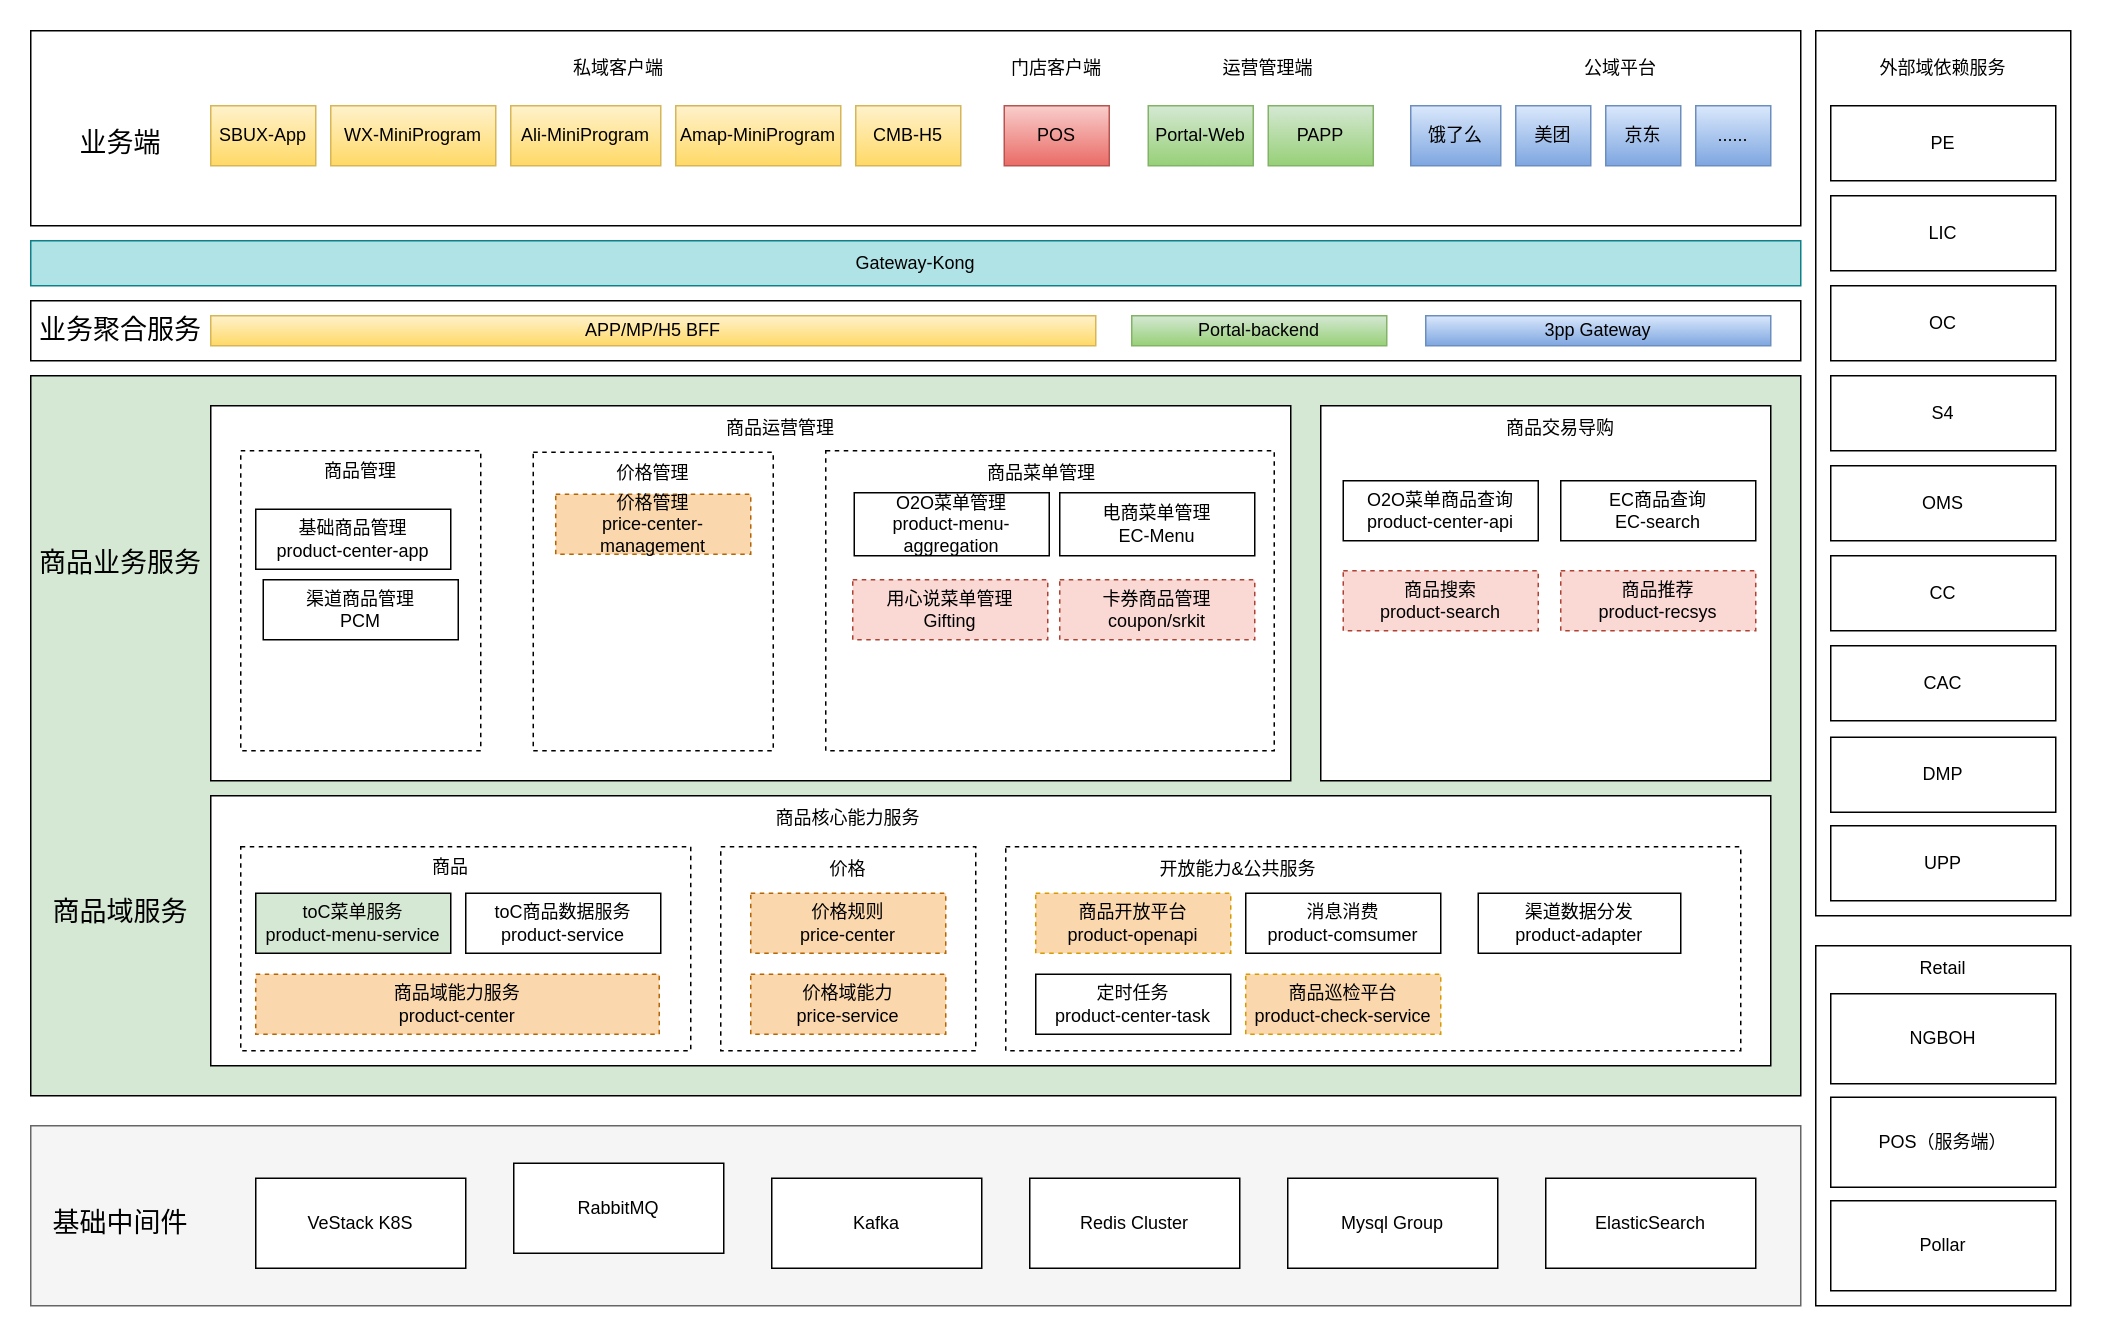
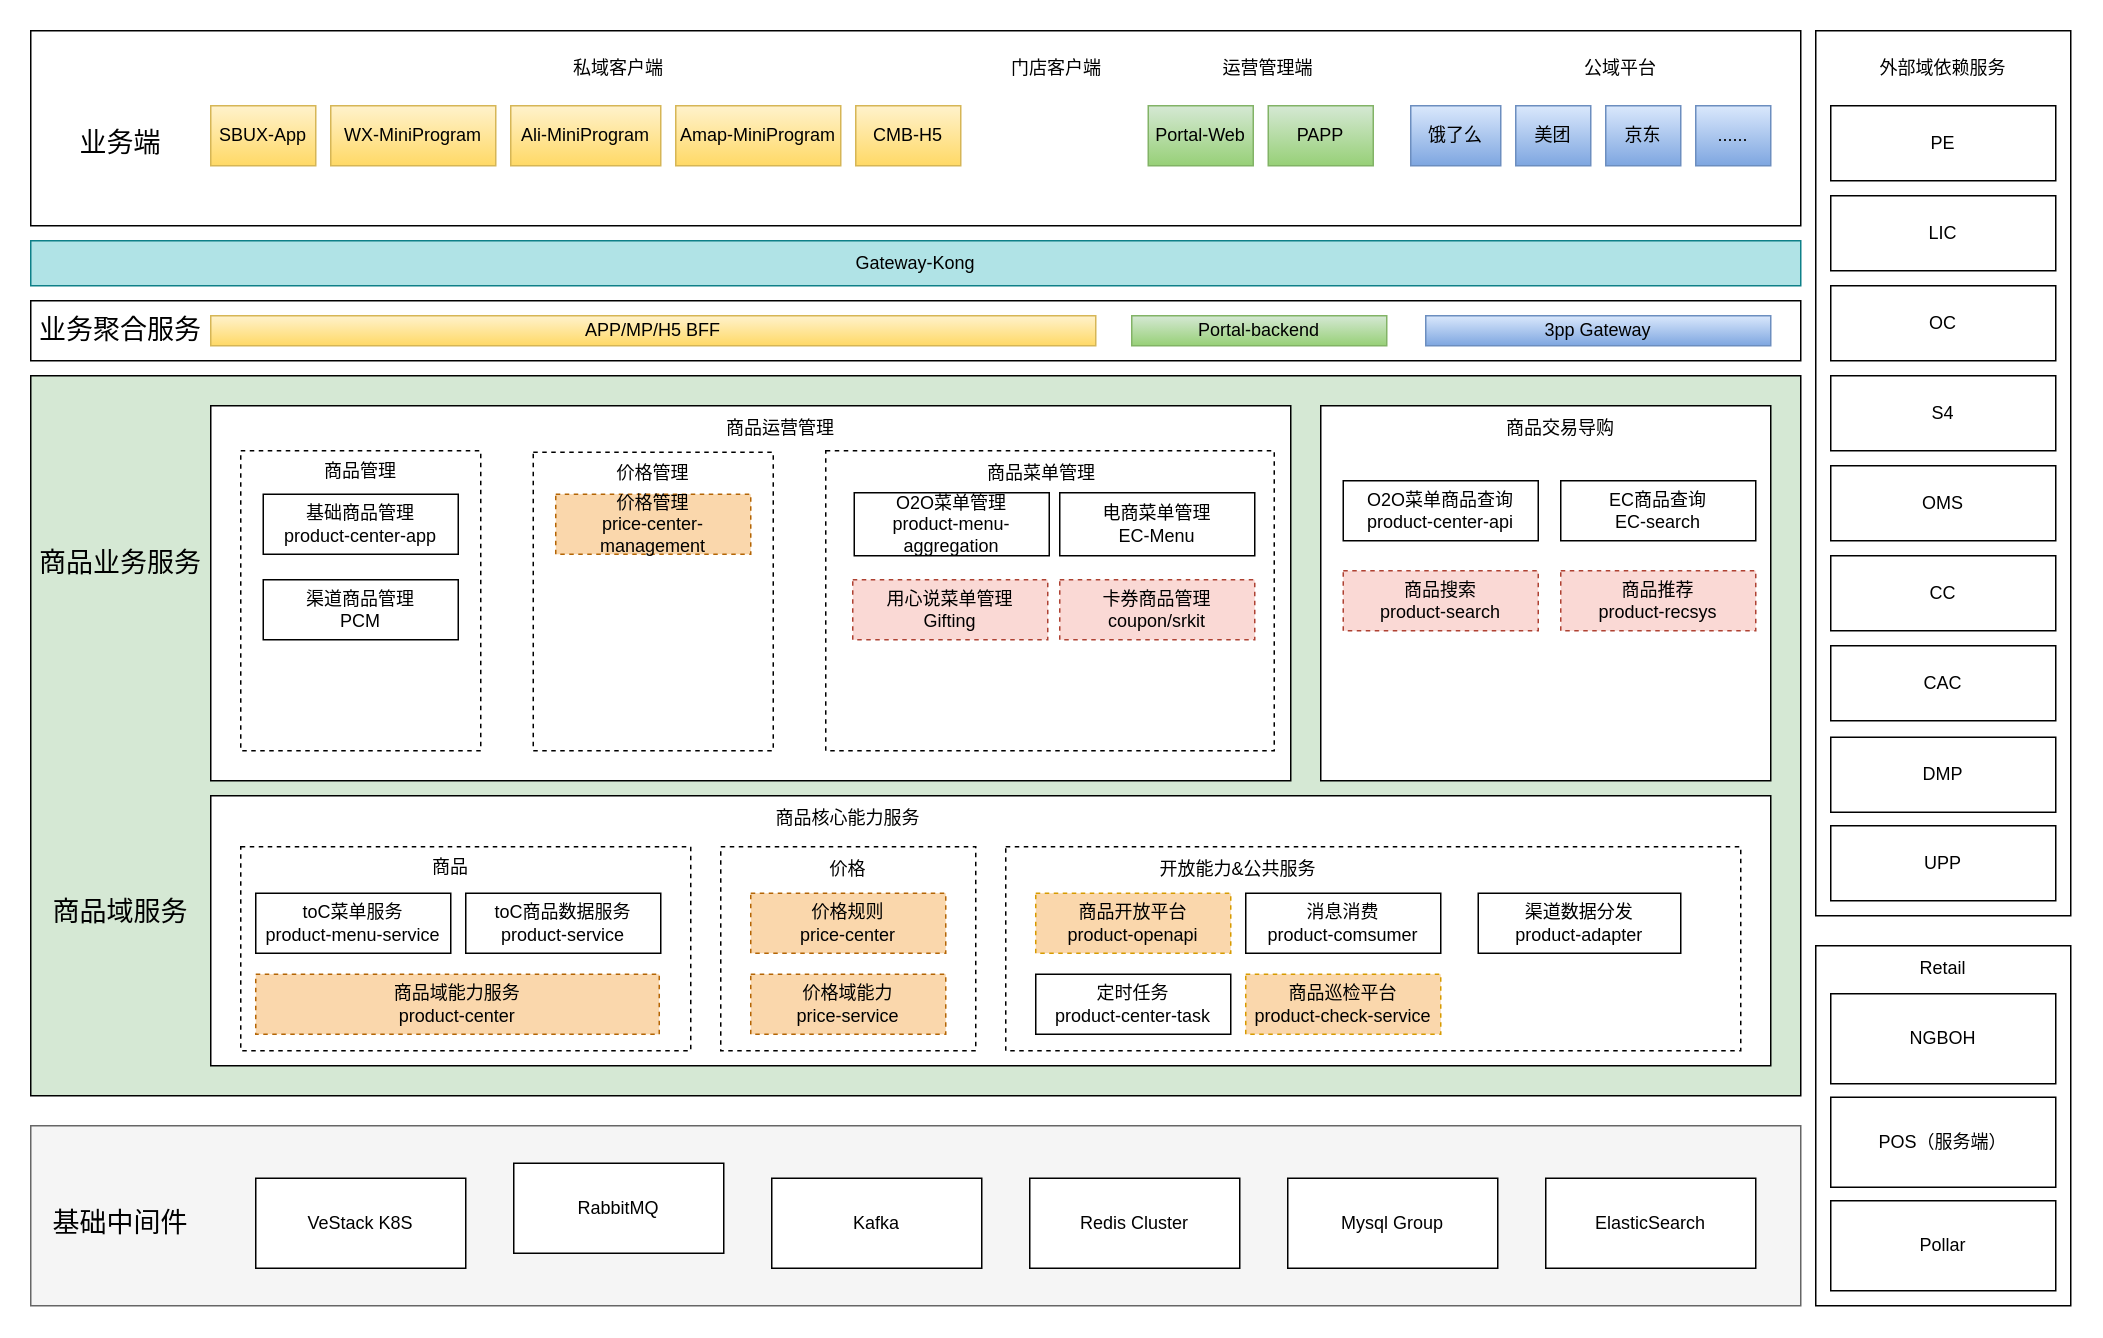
(1057, 136) -> none
(353, 539) -> (361, 524)
(353, 923) -> (353, 923)
